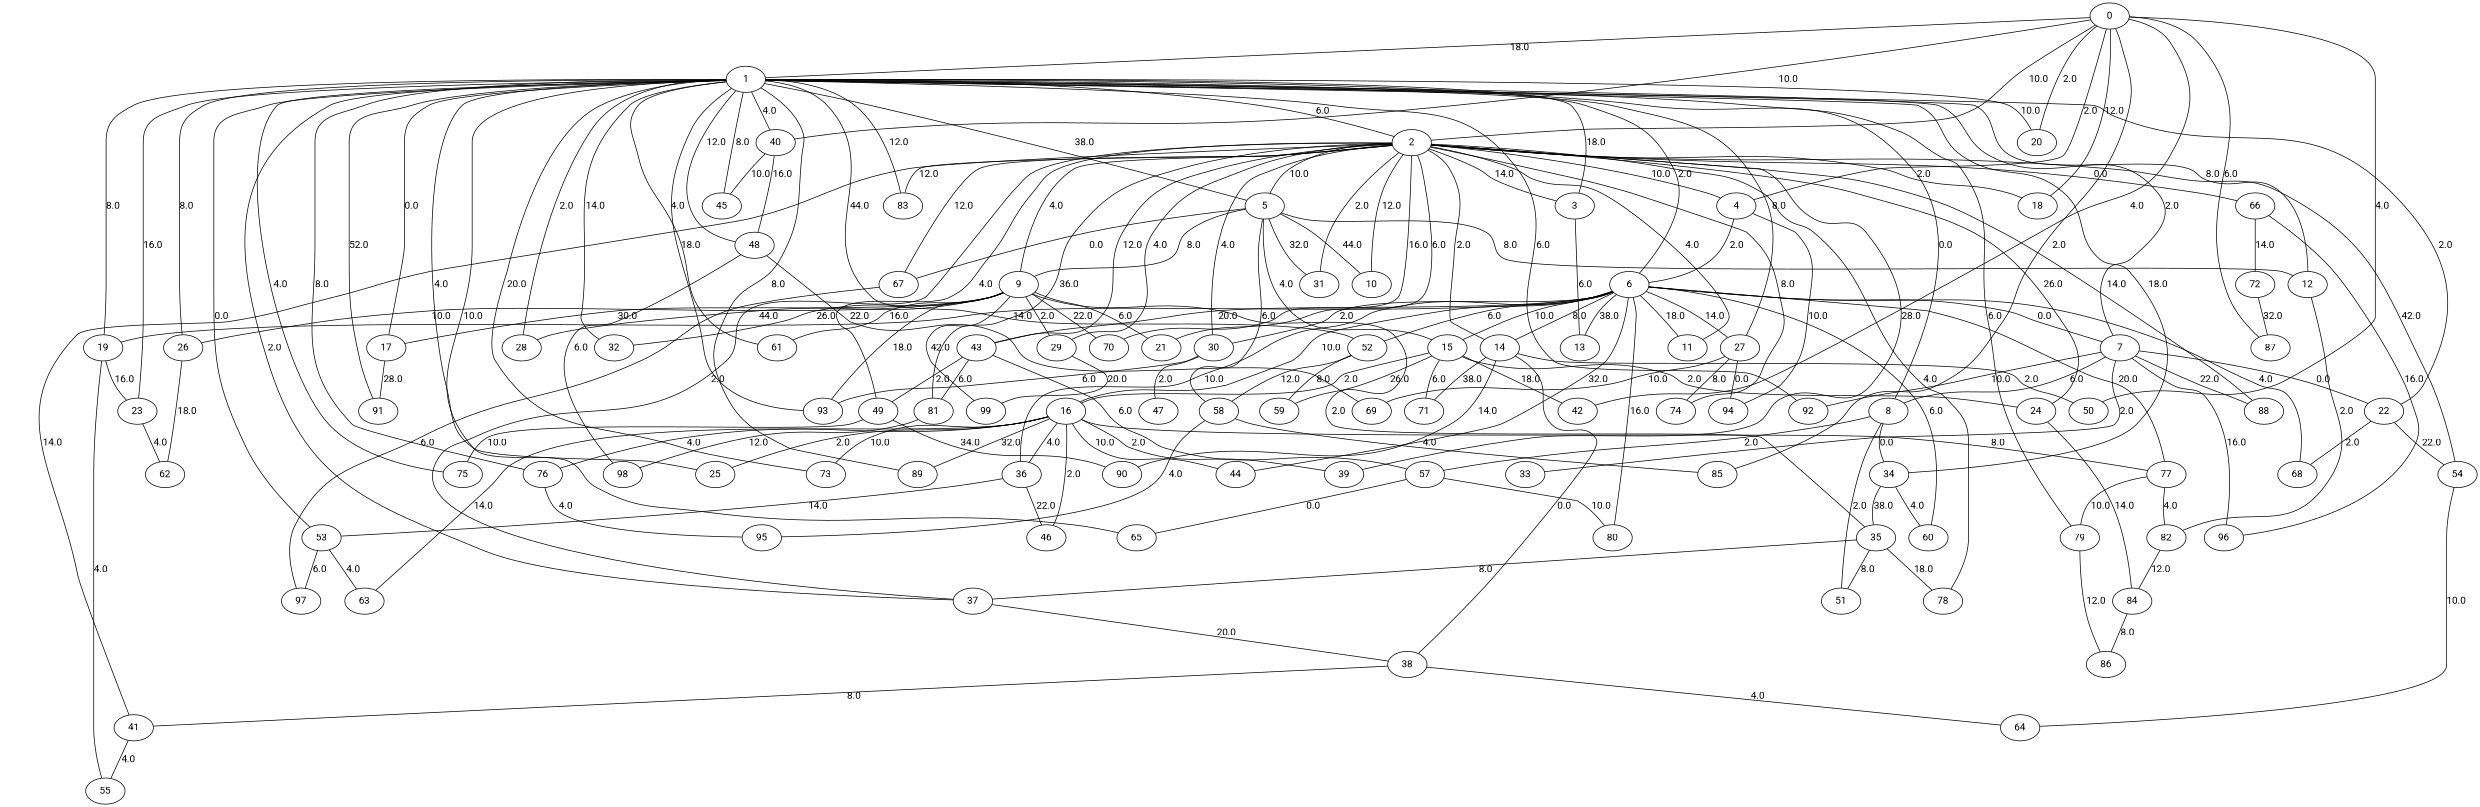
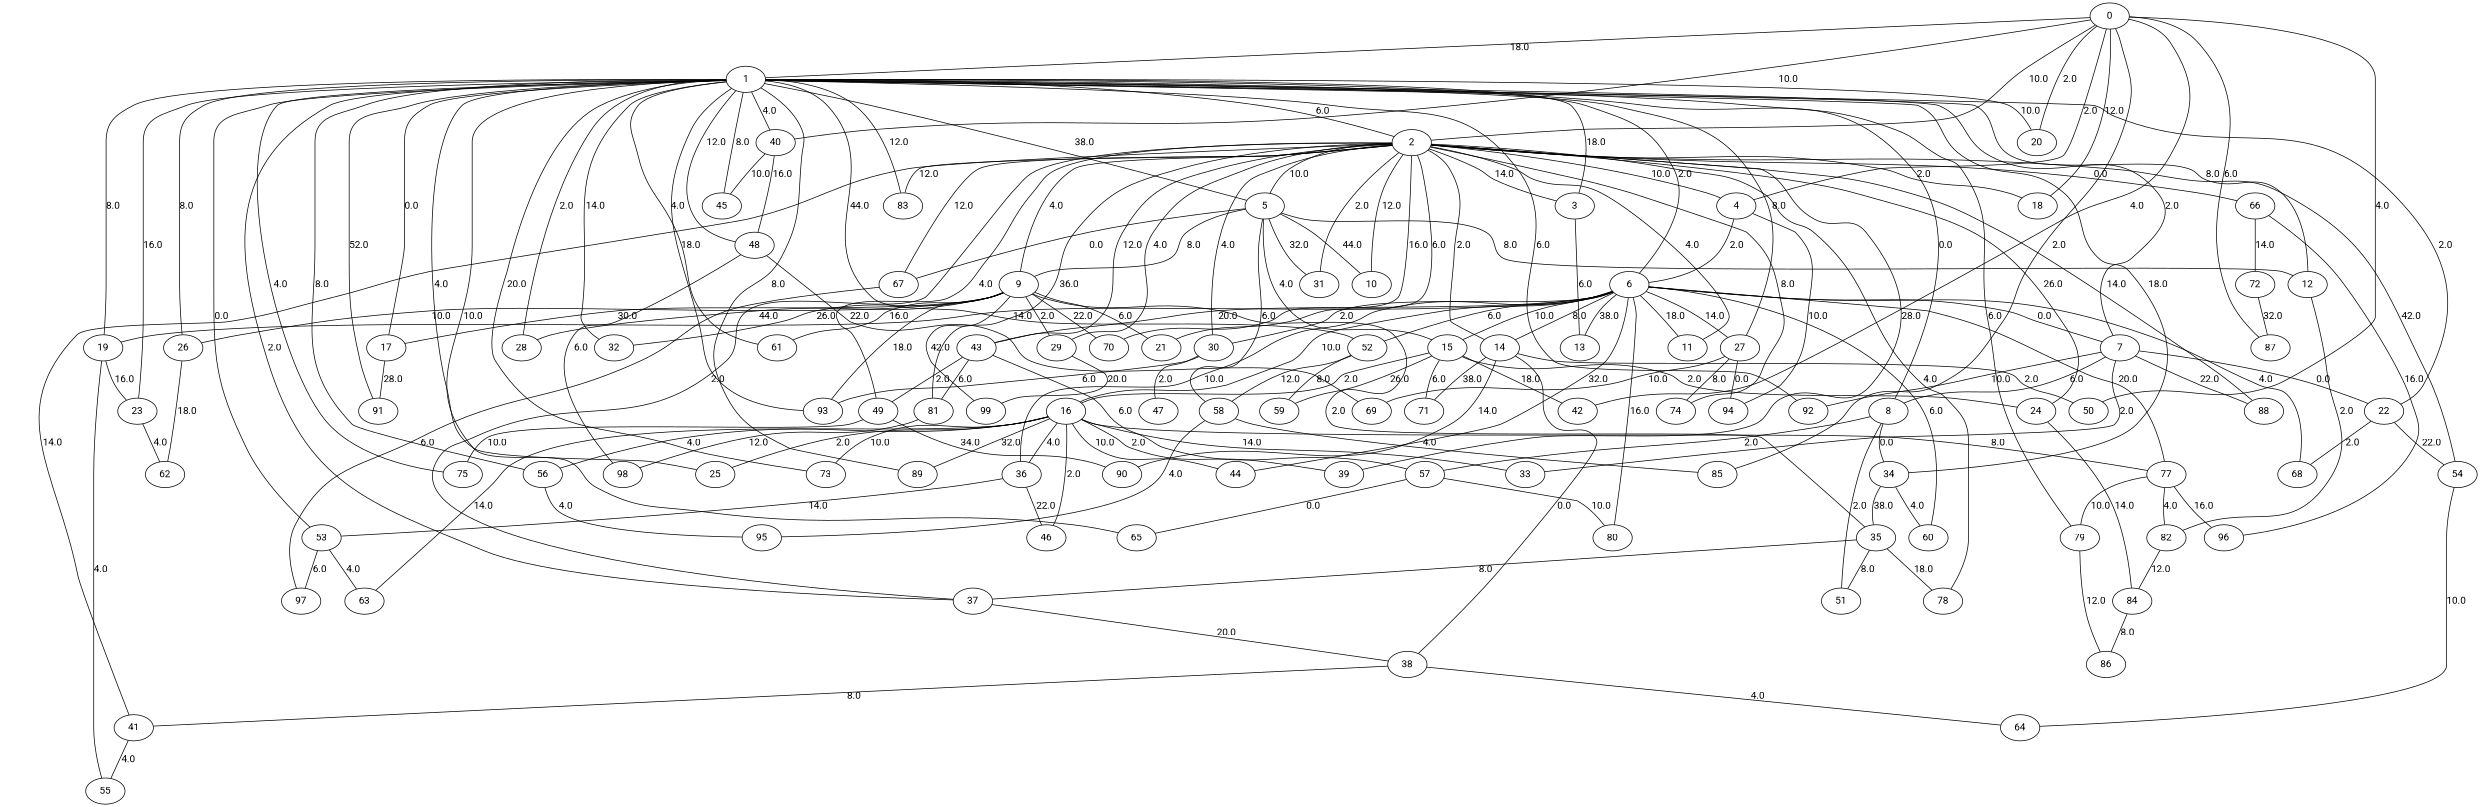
(2218, 418) -> (2191, 509)
none -> (1315, 451)
(543, 475) -> (543, 475)
